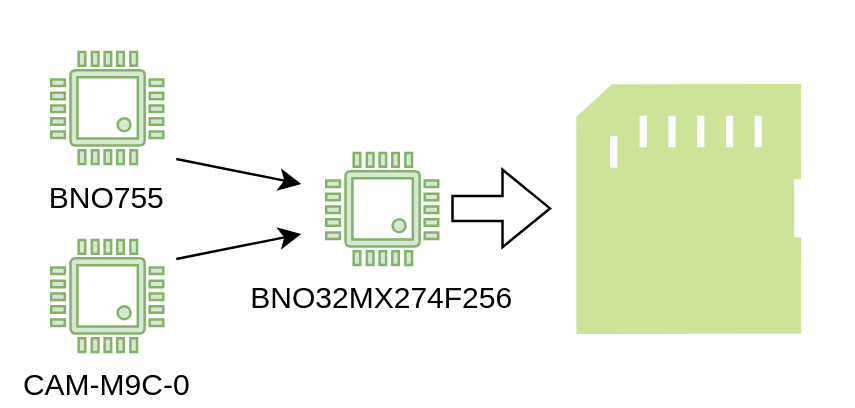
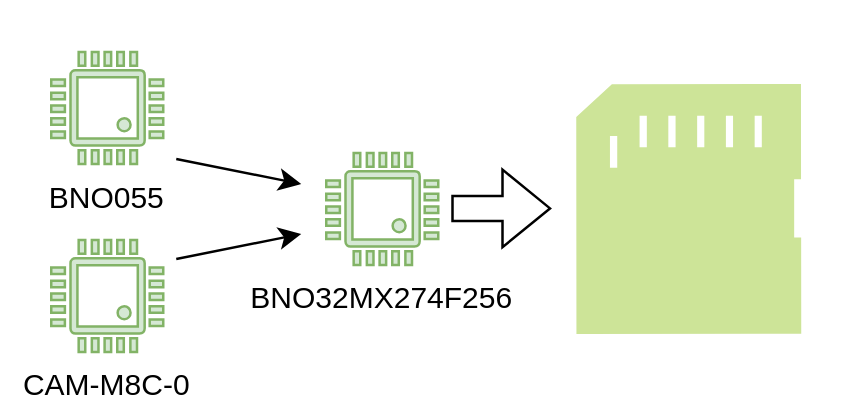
(108, 199) -> (108, 199)
(108, 387) -> (108, 387)
